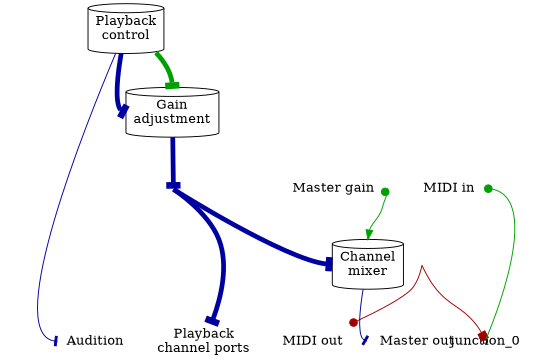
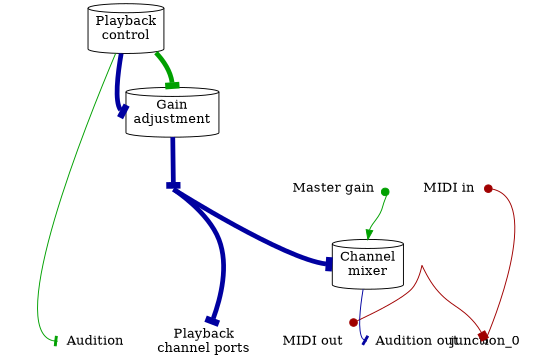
(62, 196) -> (62, 196)
(511, 261) -> (511, 261)
(417, 341) -> (417, 341)
